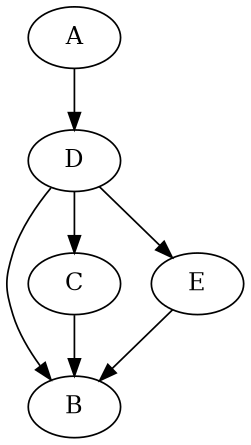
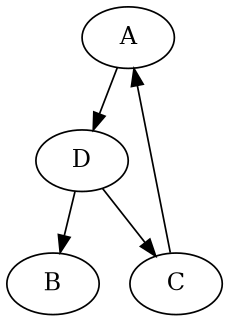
(198, 284) -> none
(74, 337) -> (154, 169)
